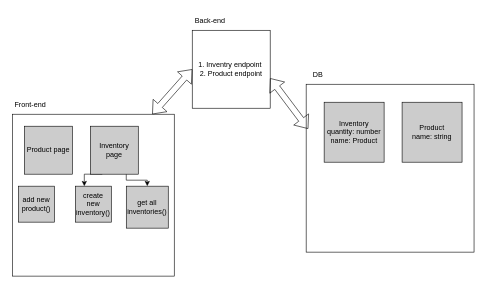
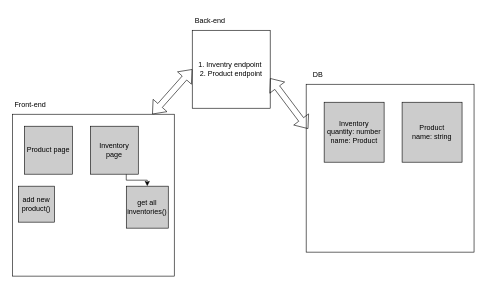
(84, 176) -> none
(93, 204) -> none
